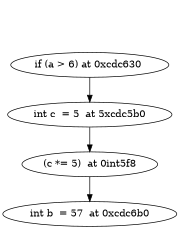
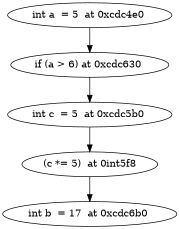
none -> (90, 15)
(90, 115) -> (90, 115)
(90, 214) -> (90, 214)
